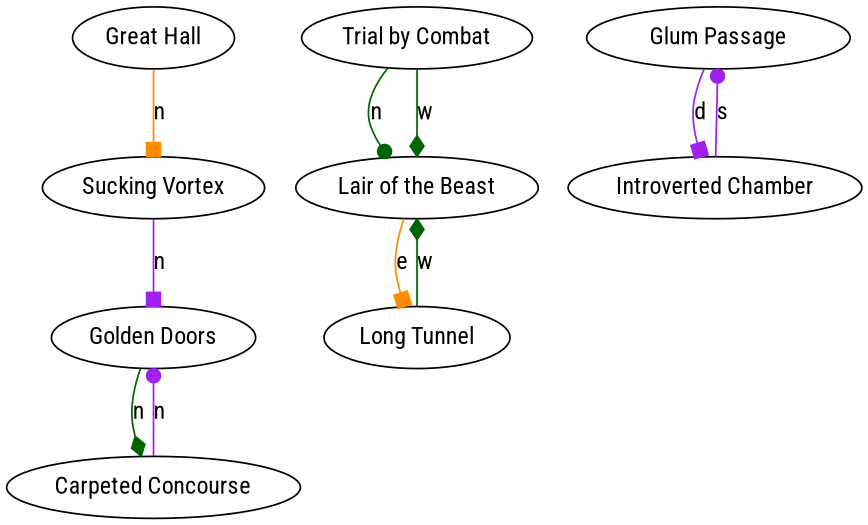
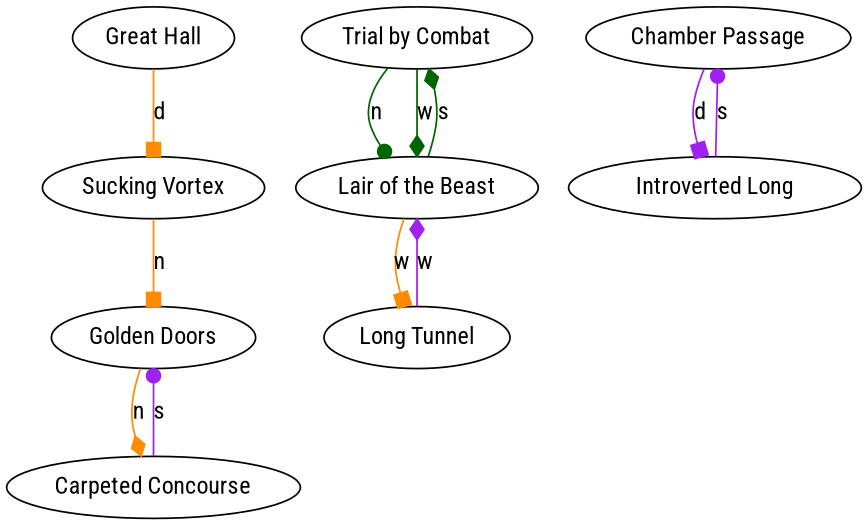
(718, 38) -> (718, 38)
(160, 113) -> (160, 113)
none -> (436, 123)
(715, 188) -> (715, 188)
(154, 254) -> (154, 254)
(402, 263) -> (402, 263)
(417, 273) -> (417, 273)
(133, 402) -> (133, 402)
(160, 412) -> (160, 412)
